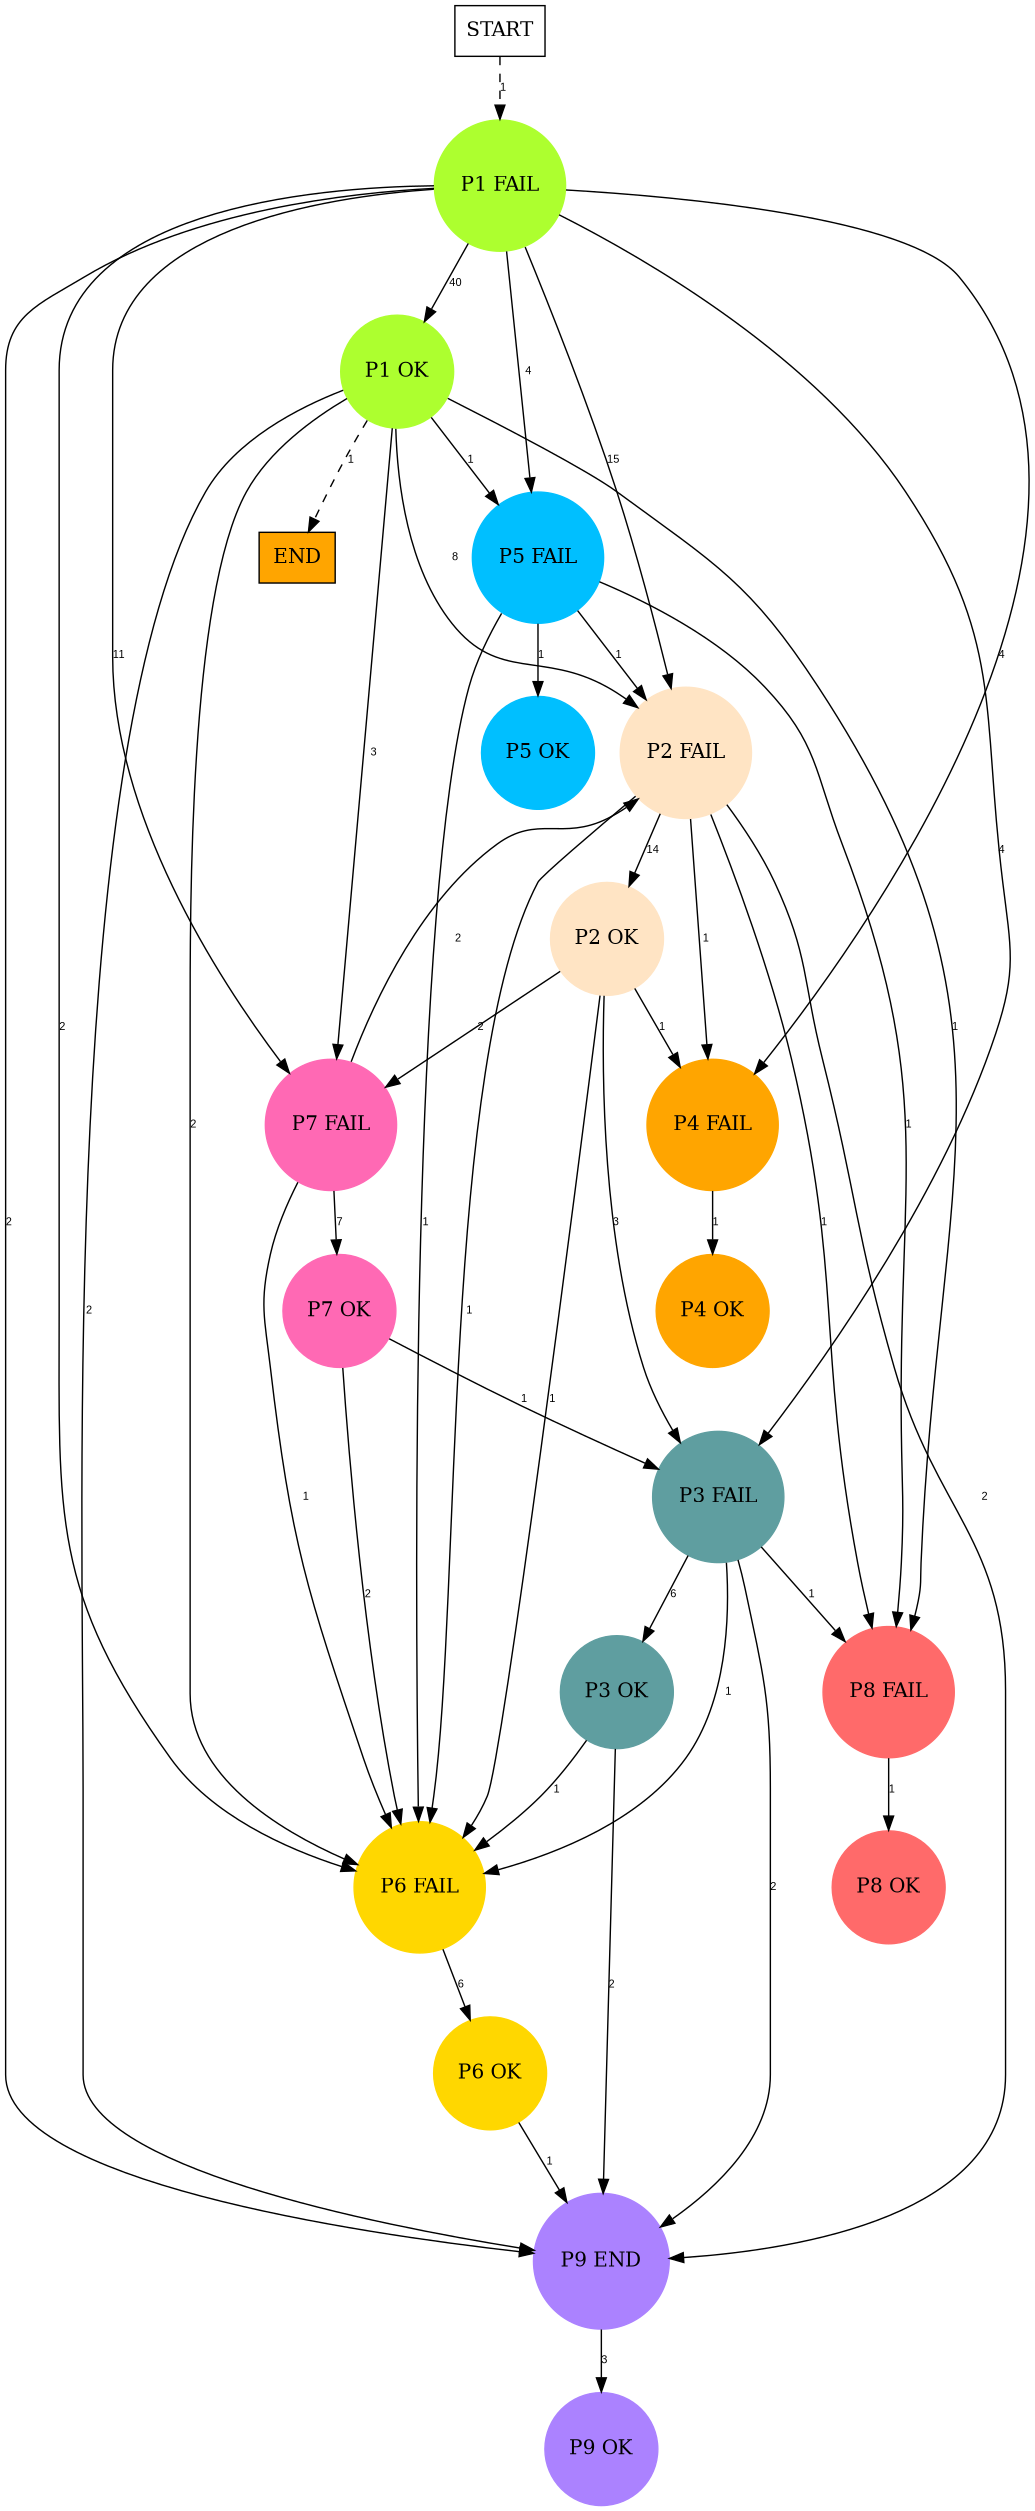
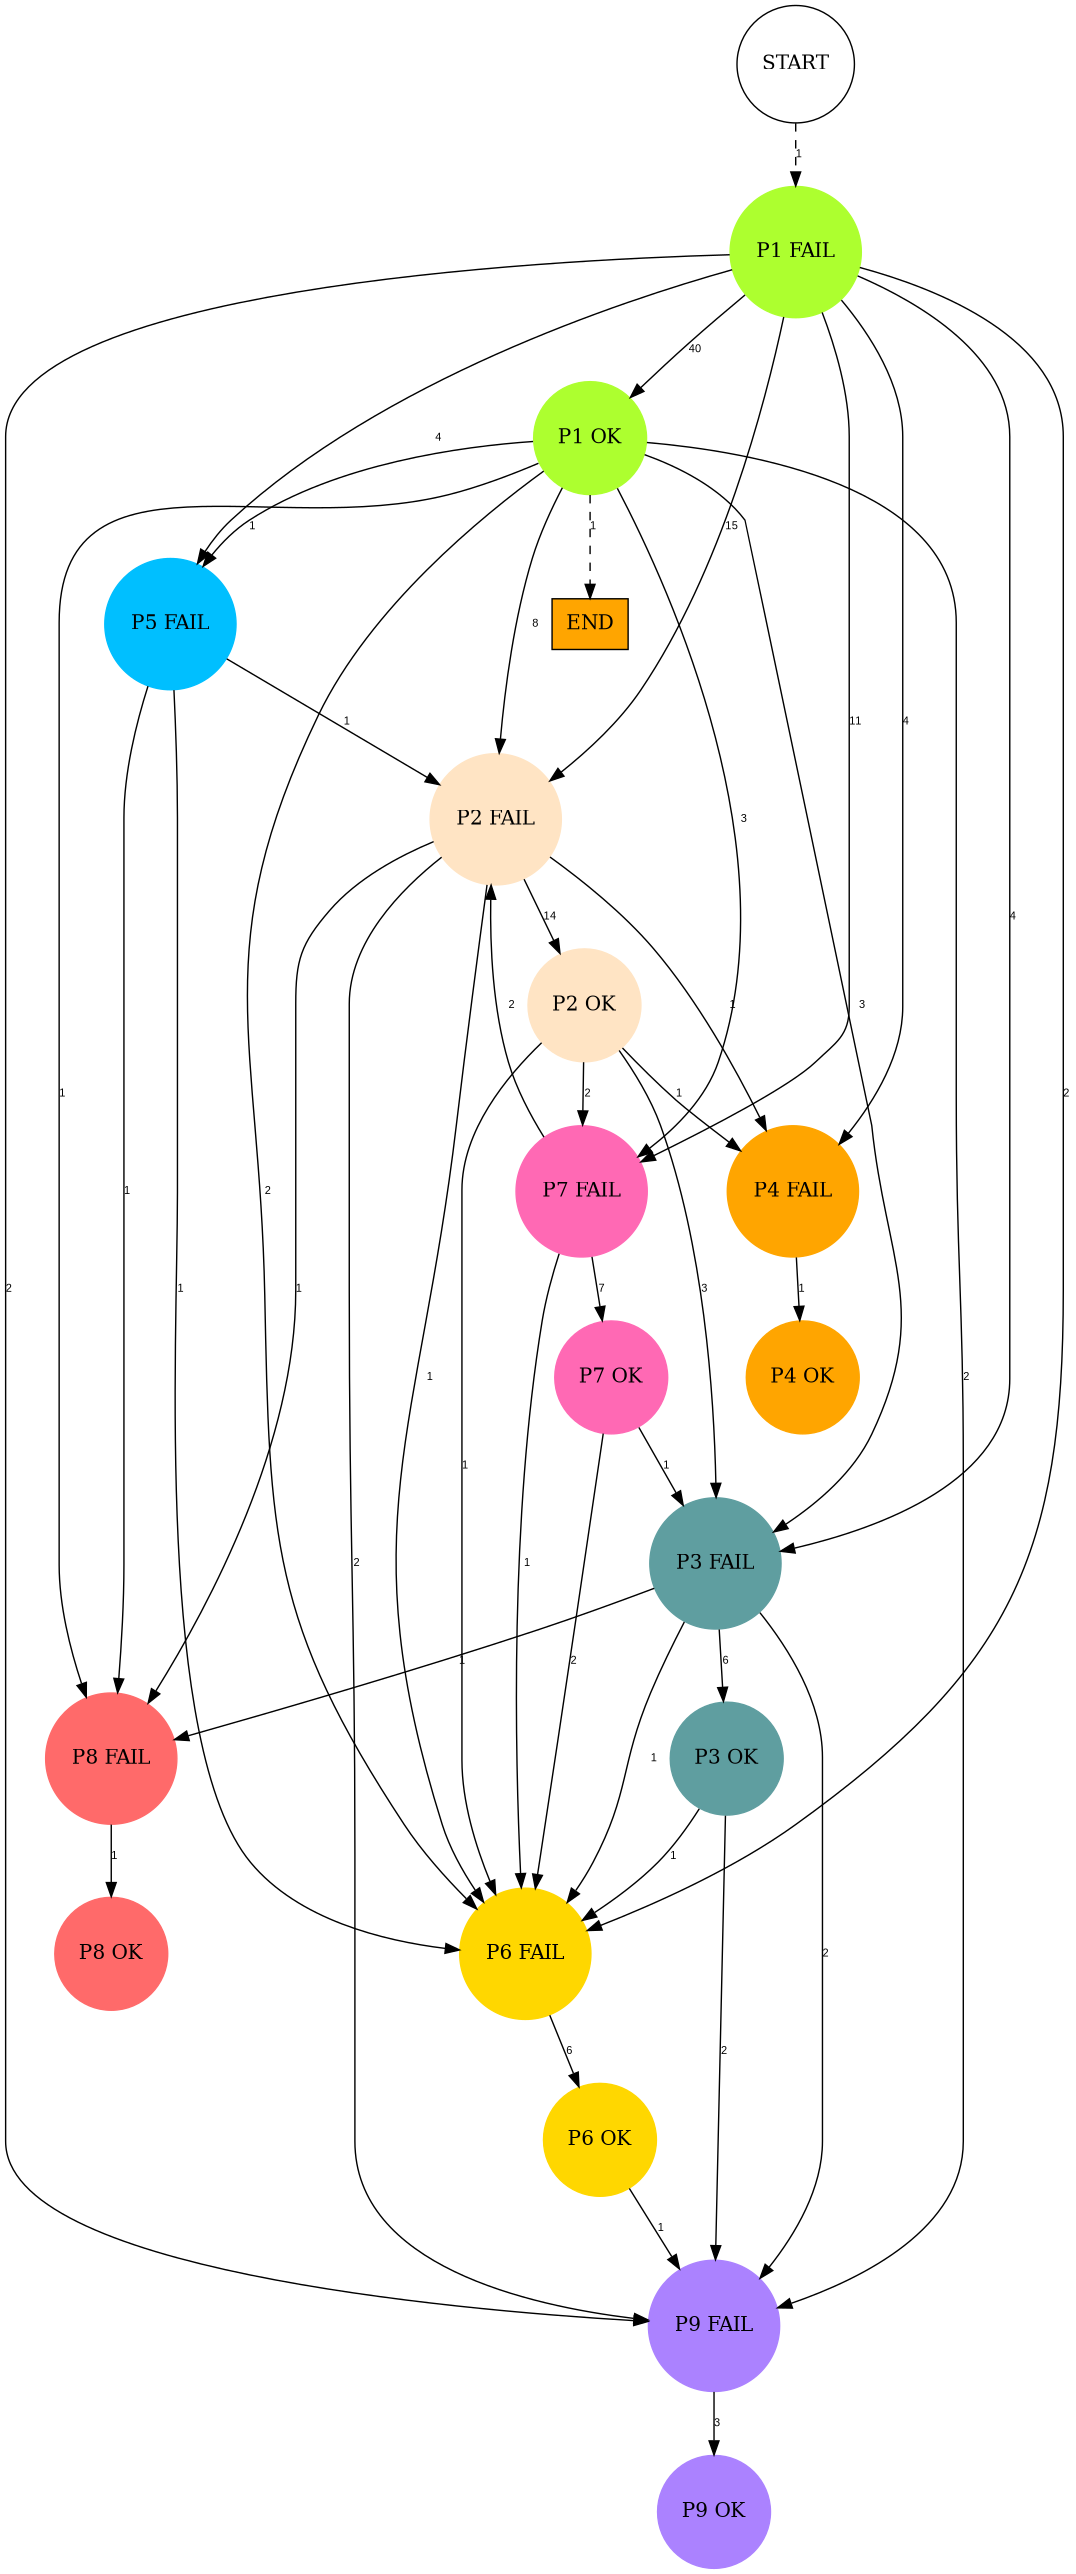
(500, 31) -> (796, 64)
(538, 753) -> none
none -> (835, 951)
(601, 2261) -> (714, 2326)
